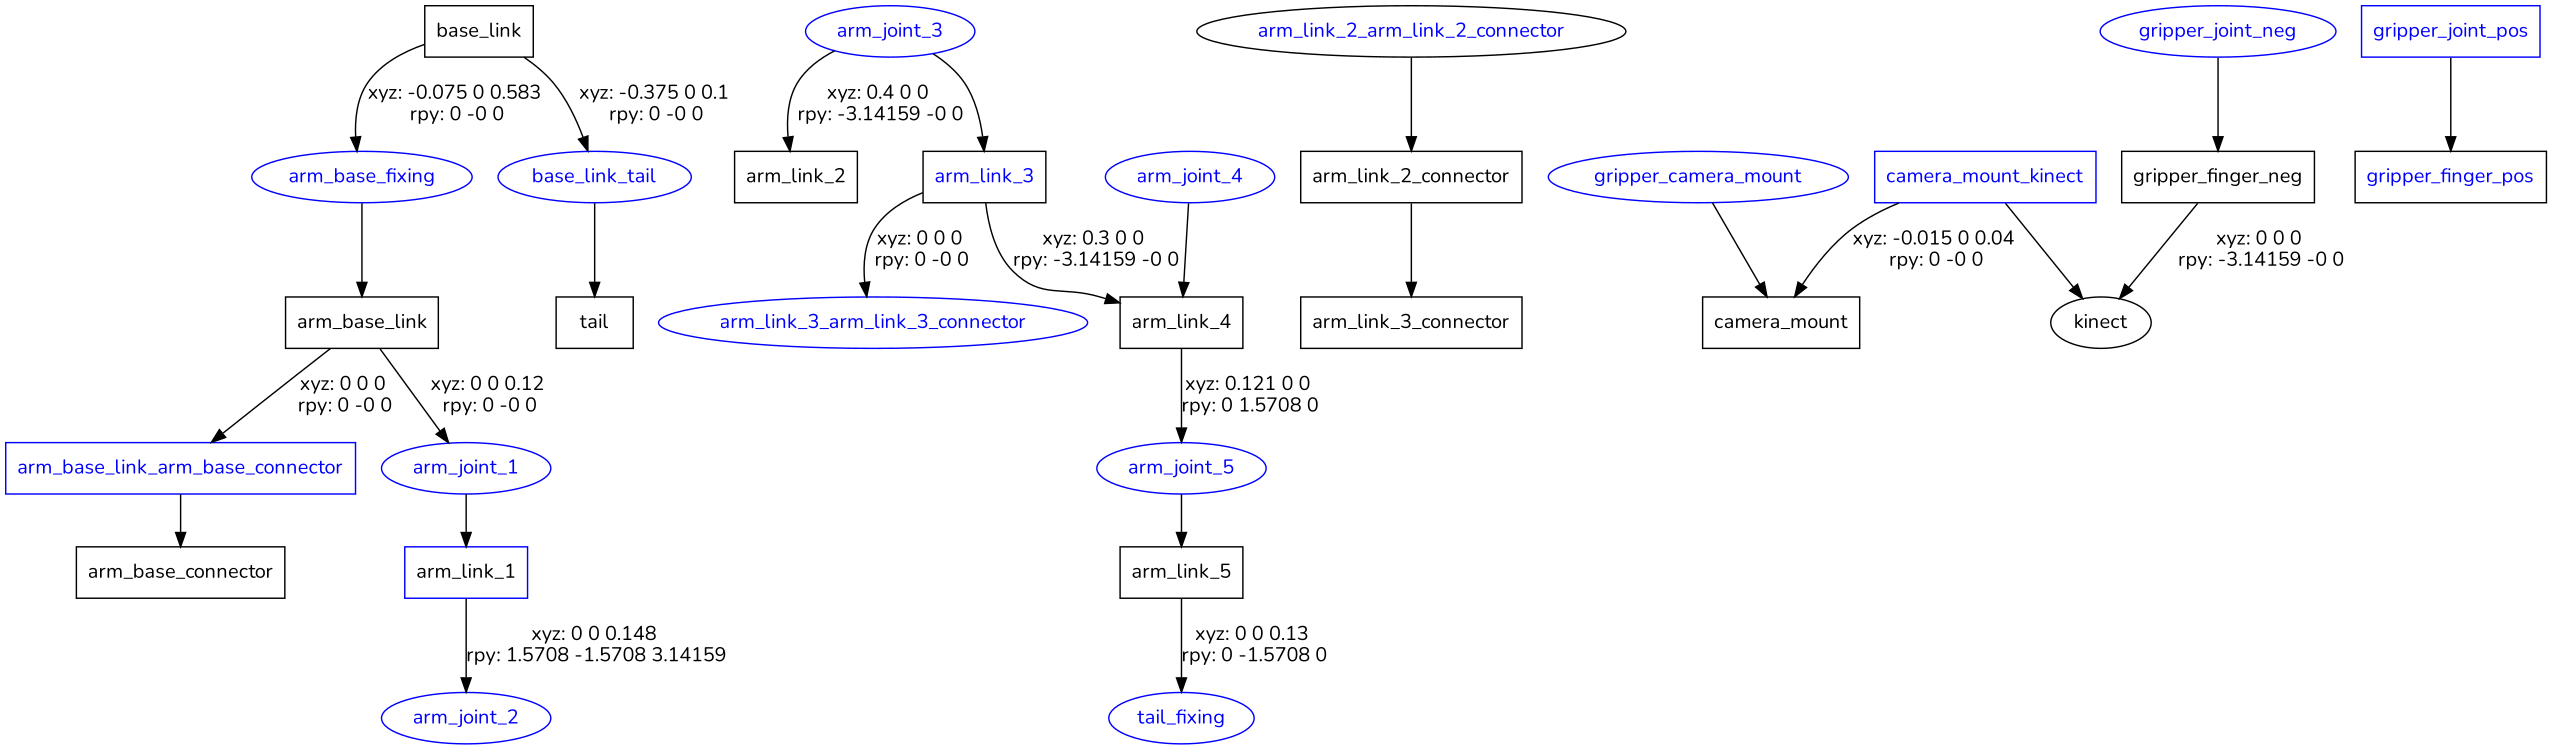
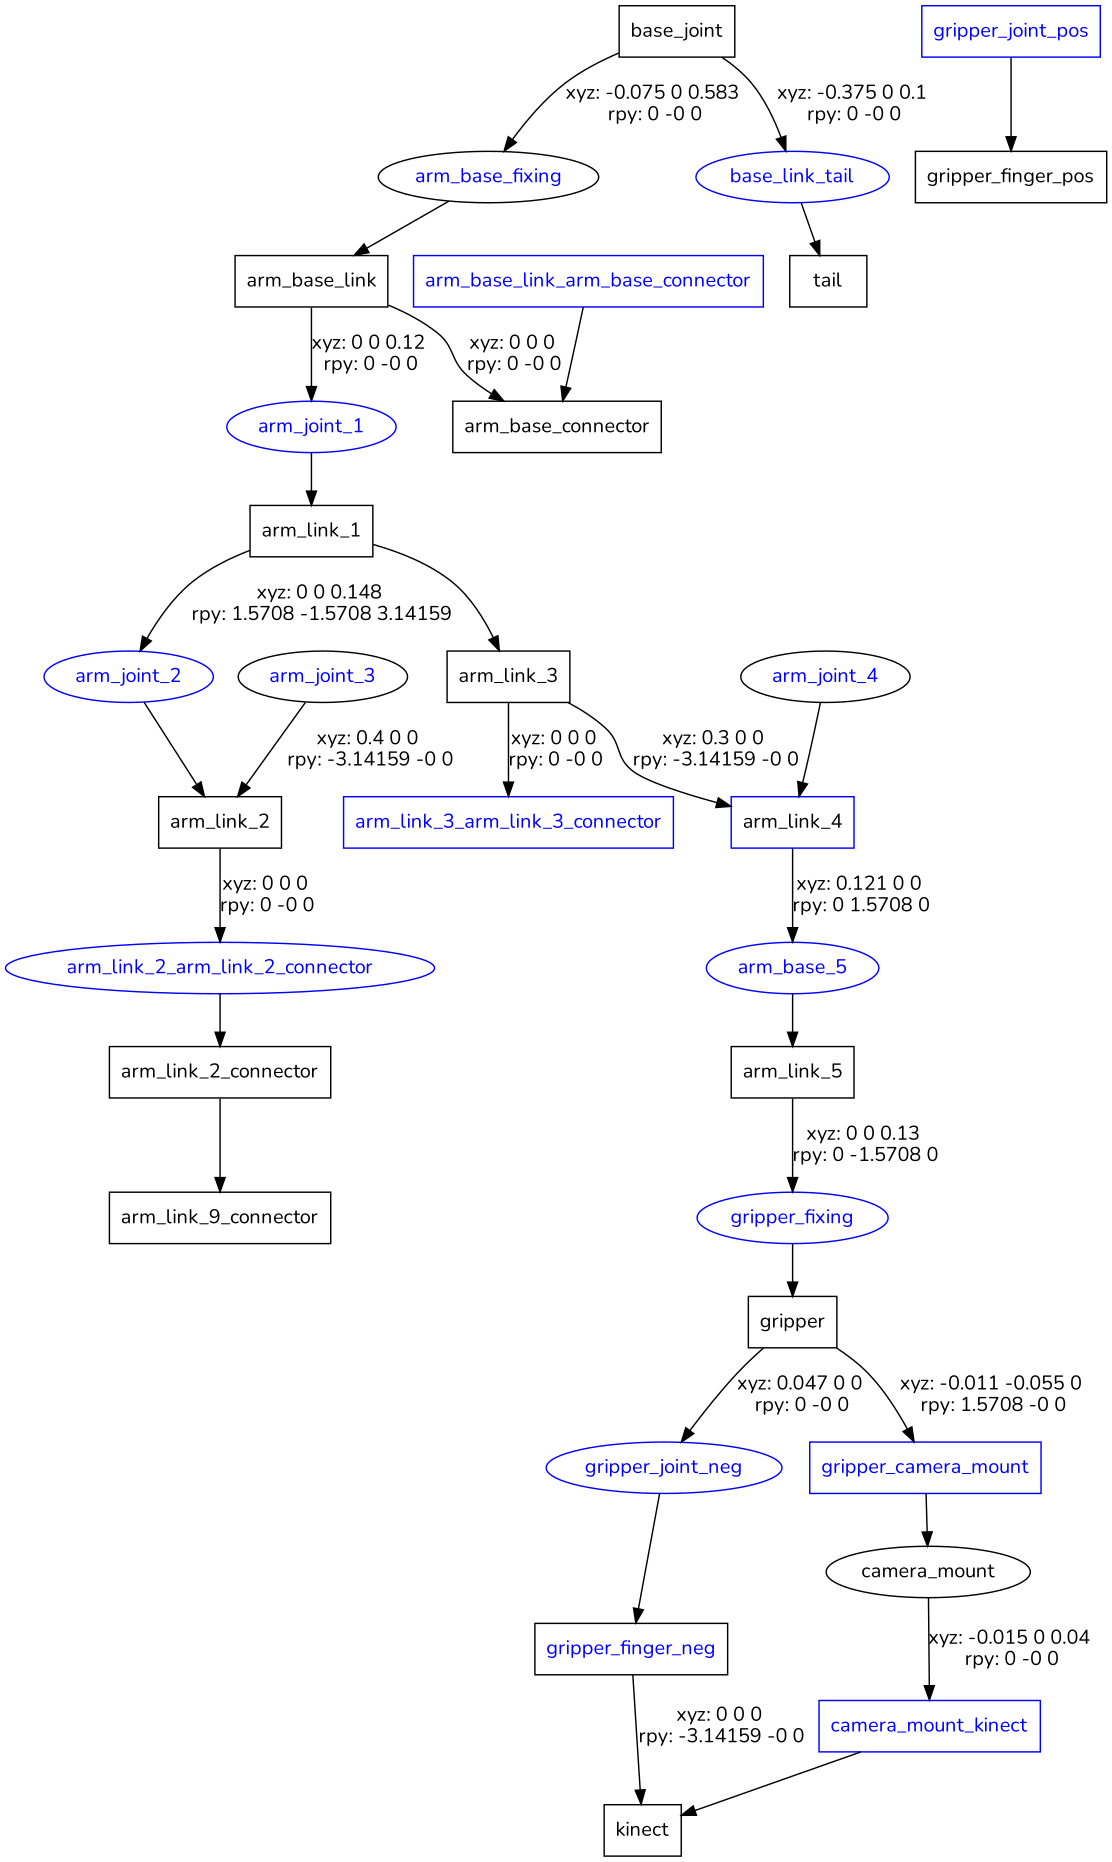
(479, 31) -> (677, 31)
(890, 31) -> (323, 677)
(1411, 31) -> (220, 968)
(968, 89) -> (445, 577)
(362, 177) -> (488, 177)
(984, 177) -> (508, 677)
(1190, 177) -> (825, 677)
(1698, 177) -> (925, 1468)
(2218, 177) -> (631, 1649)
(2451, 177) -> (1011, 177)
(1844, 236) -> (929, 1642)
(873, 323) -> (508, 822)
(1181, 323) -> (793, 822)
(1411, 323) -> (220, 1218)
(1781, 323) -> (928, 1572)
(2101, 323) -> (643, 1830)
(277, 391) -> (446, 342)
(1181, 468) -> (793, 968)
(466, 573) -> (311, 531)
(1181, 718) -> (793, 1218)
none -> (170, 743)
none -> (220, 888)
none -> (793, 1322)
